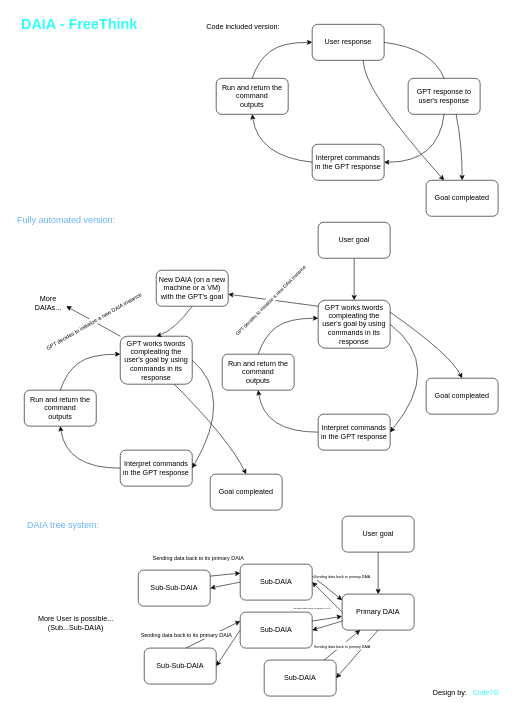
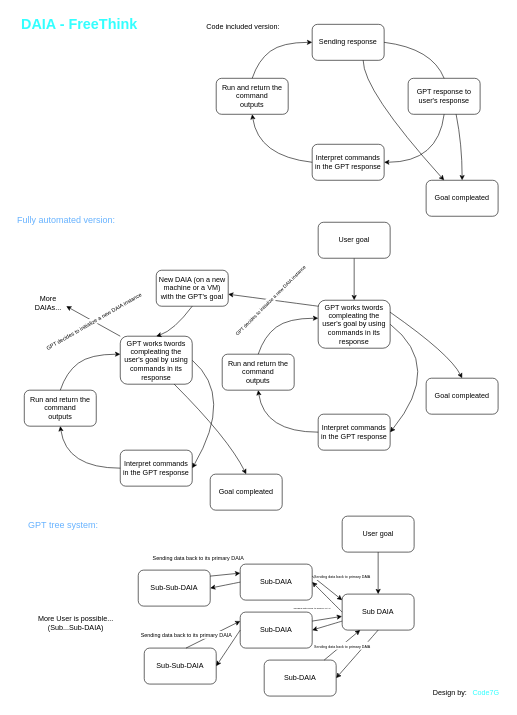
(348, 42) -> (348, 42)
(63, 525) -> (63, 525)
(378, 612) -> (378, 612)
